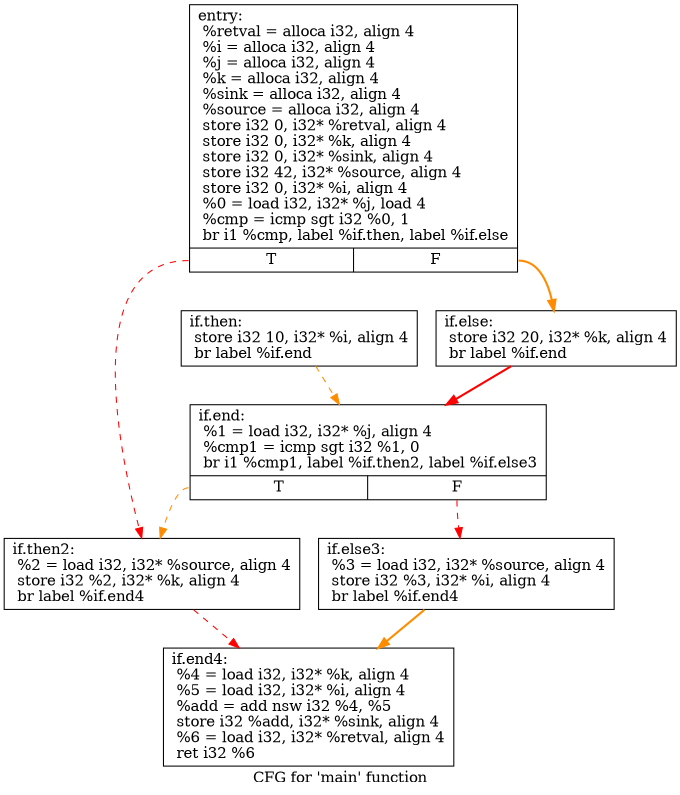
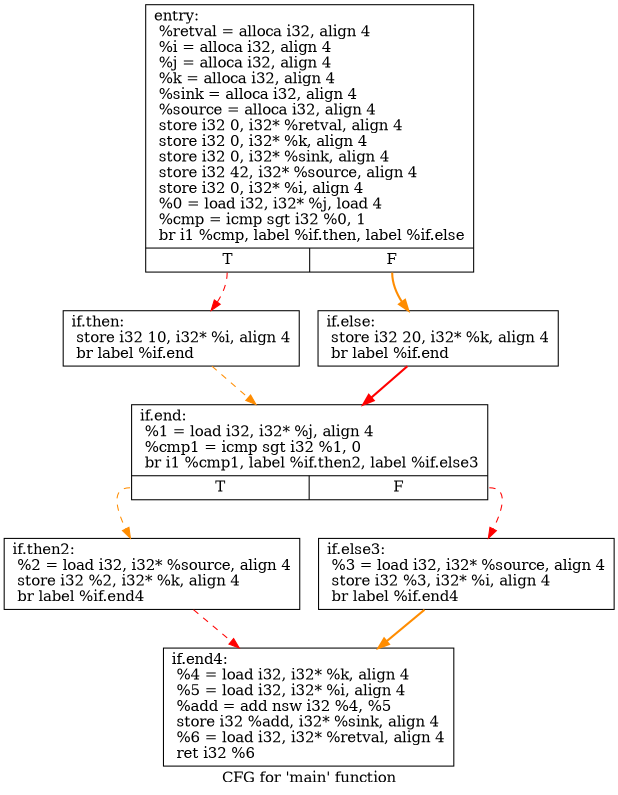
(116, 376) -> (224, 288)
